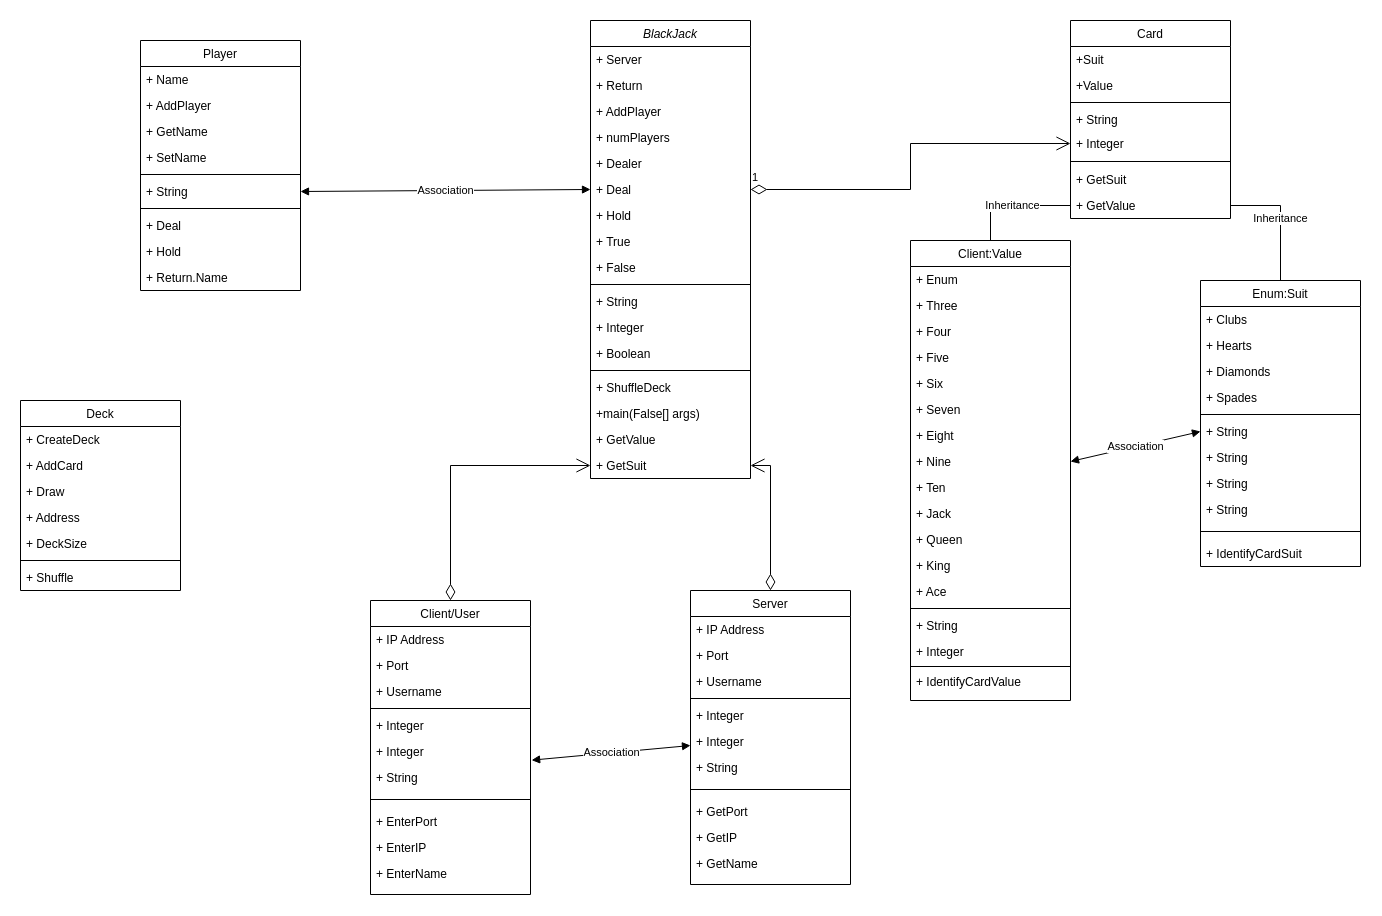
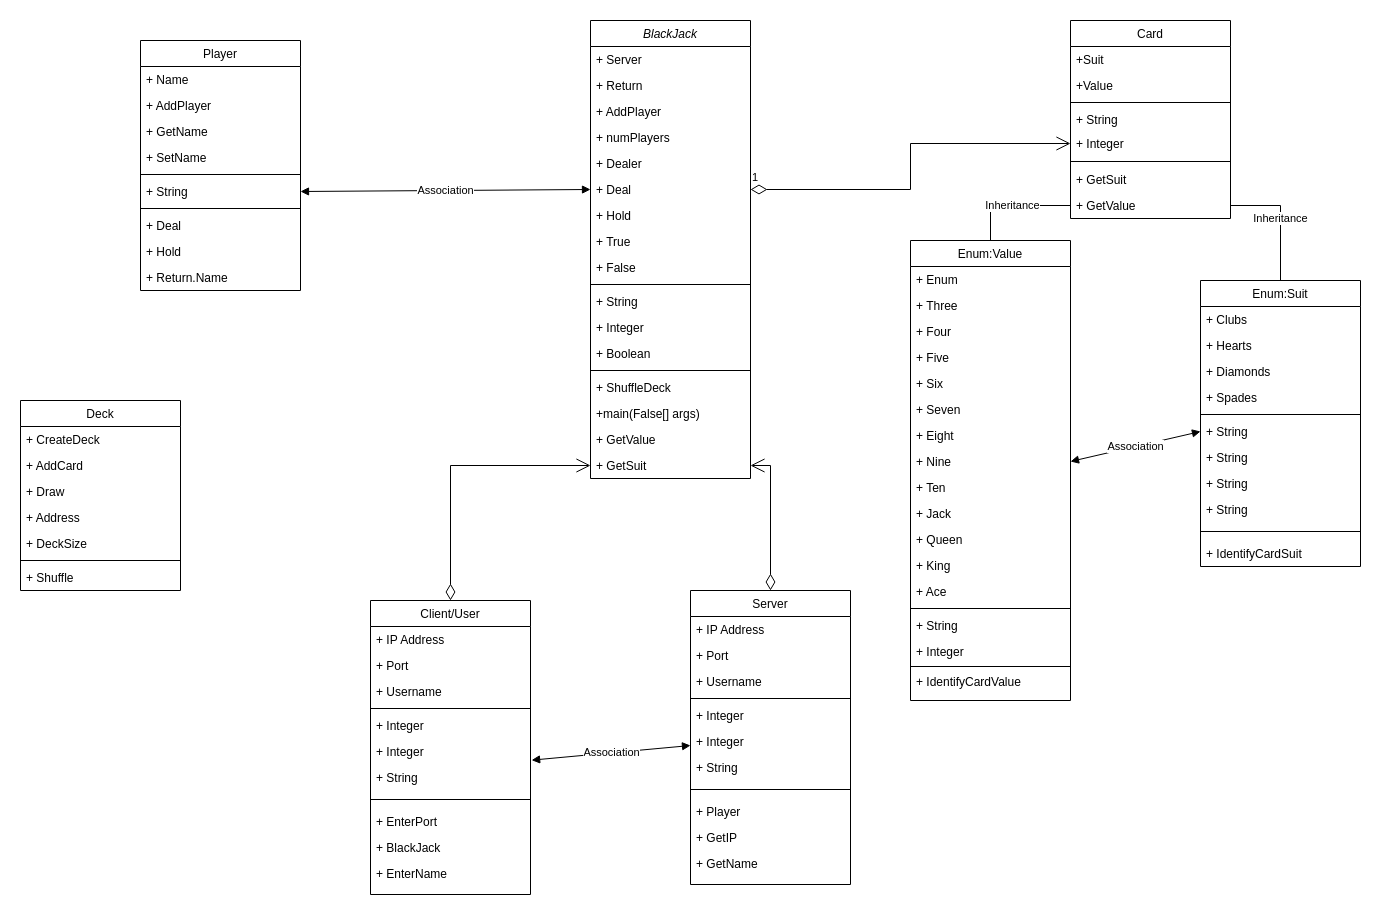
(990, 254) -> (990, 254)
(725, 812) -> (720, 812)
(405, 848) -> (410, 848)
